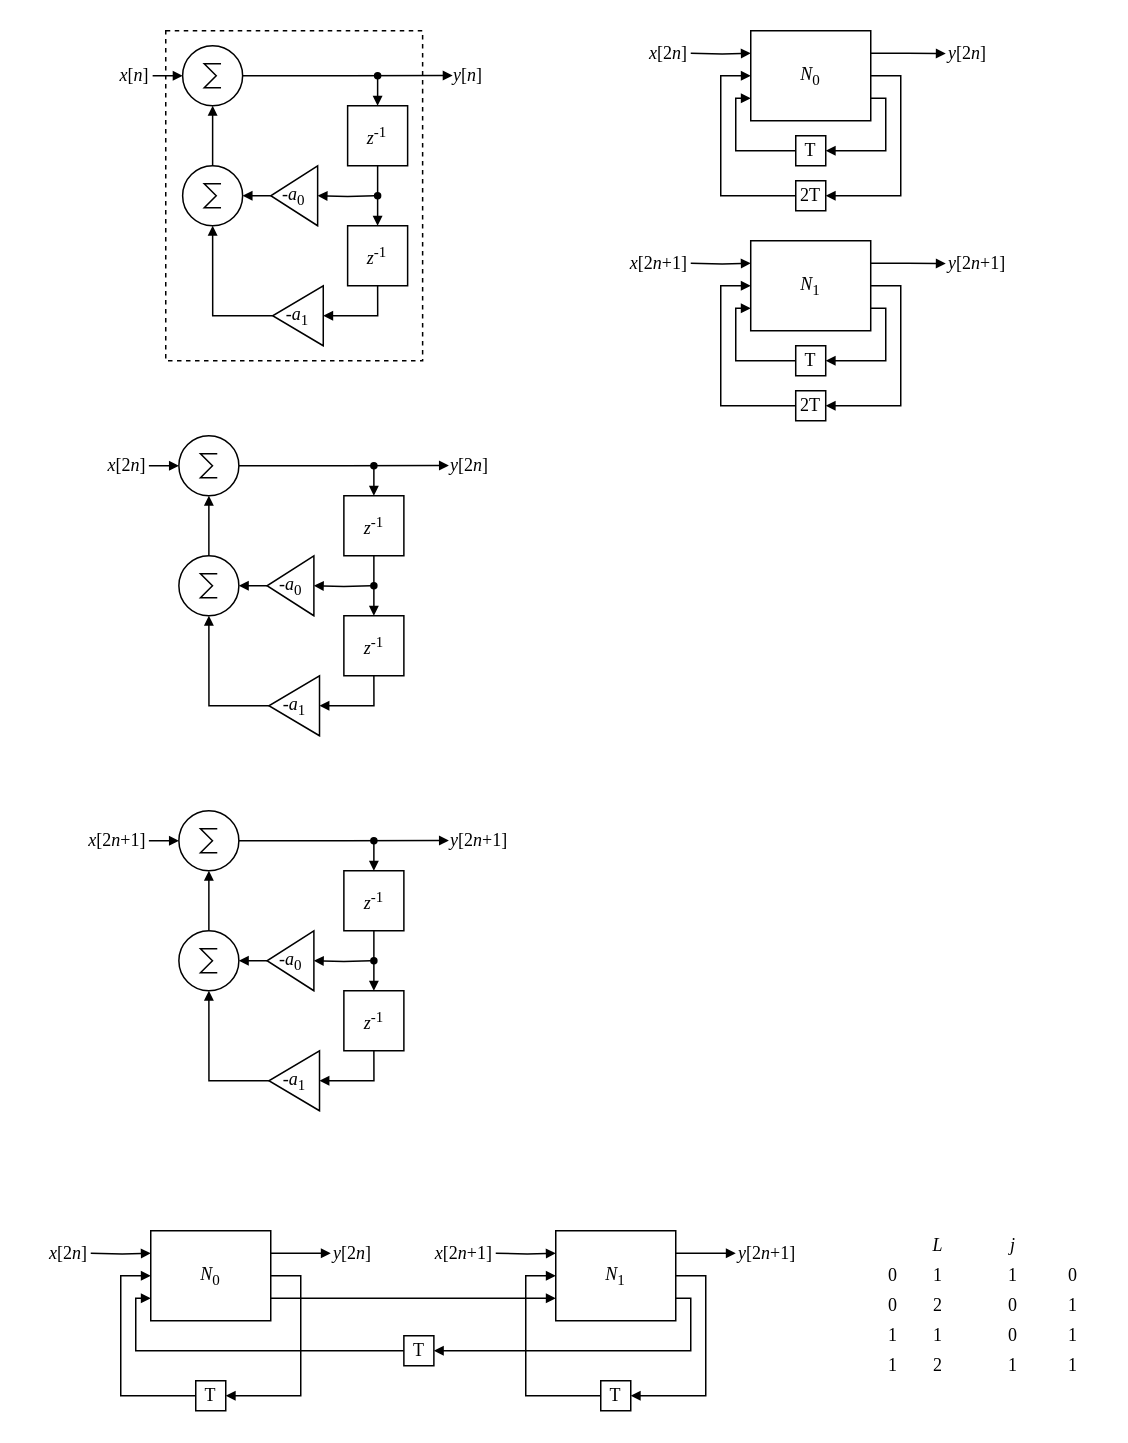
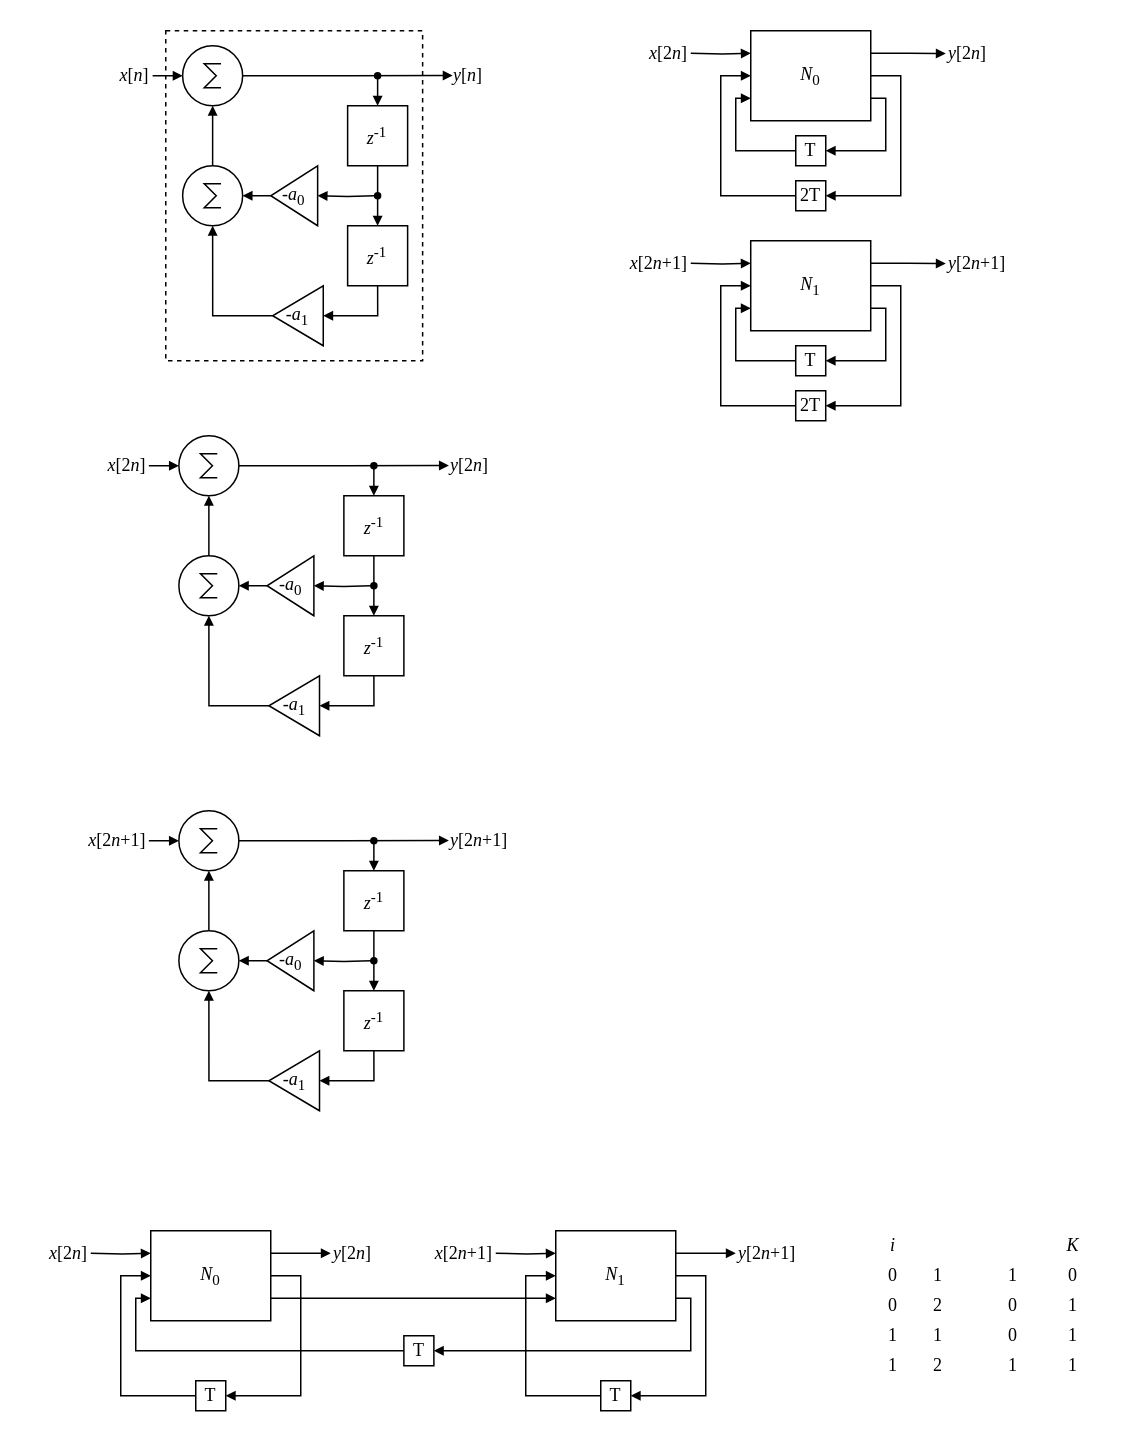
none -> (893, 1246)
(938, 1246) -> none
(1013, 1246) -> none
none -> (1073, 1246)
